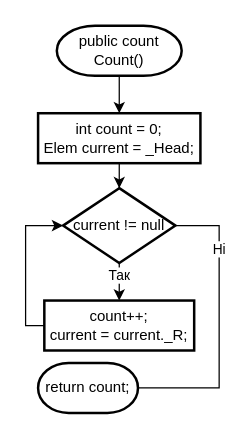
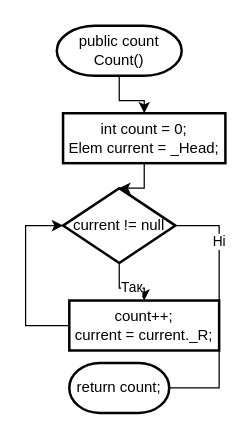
(119, 138) -> (144, 138)
(119, 326) -> (144, 326)
(88, 388) -> (119, 388)
